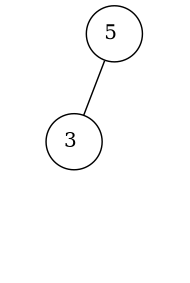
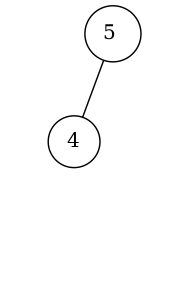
(74, 142) -> (74, 142)
